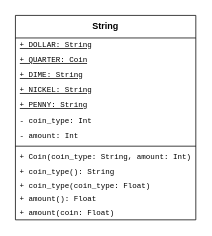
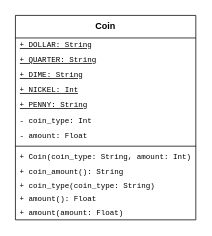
(105, 26) -> (105, 26)
(47, 60) -> (52, 60)
(50, 90) -> (44, 90)
(44, 135) -> (47, 135)
(59, 172) -> (63, 172)
(75, 186) -> (77, 186)
(59, 213) -> (64, 213)
